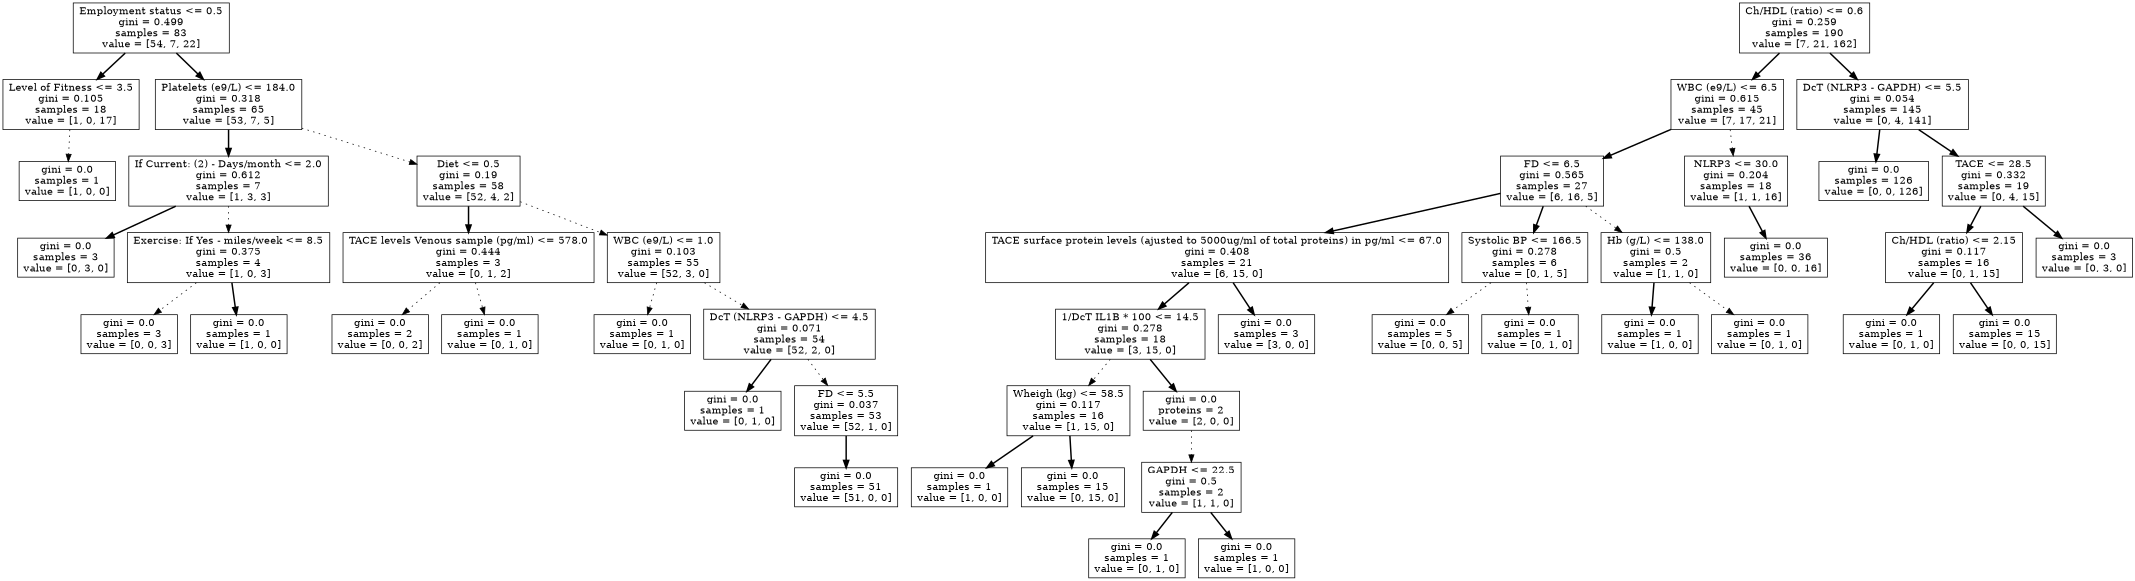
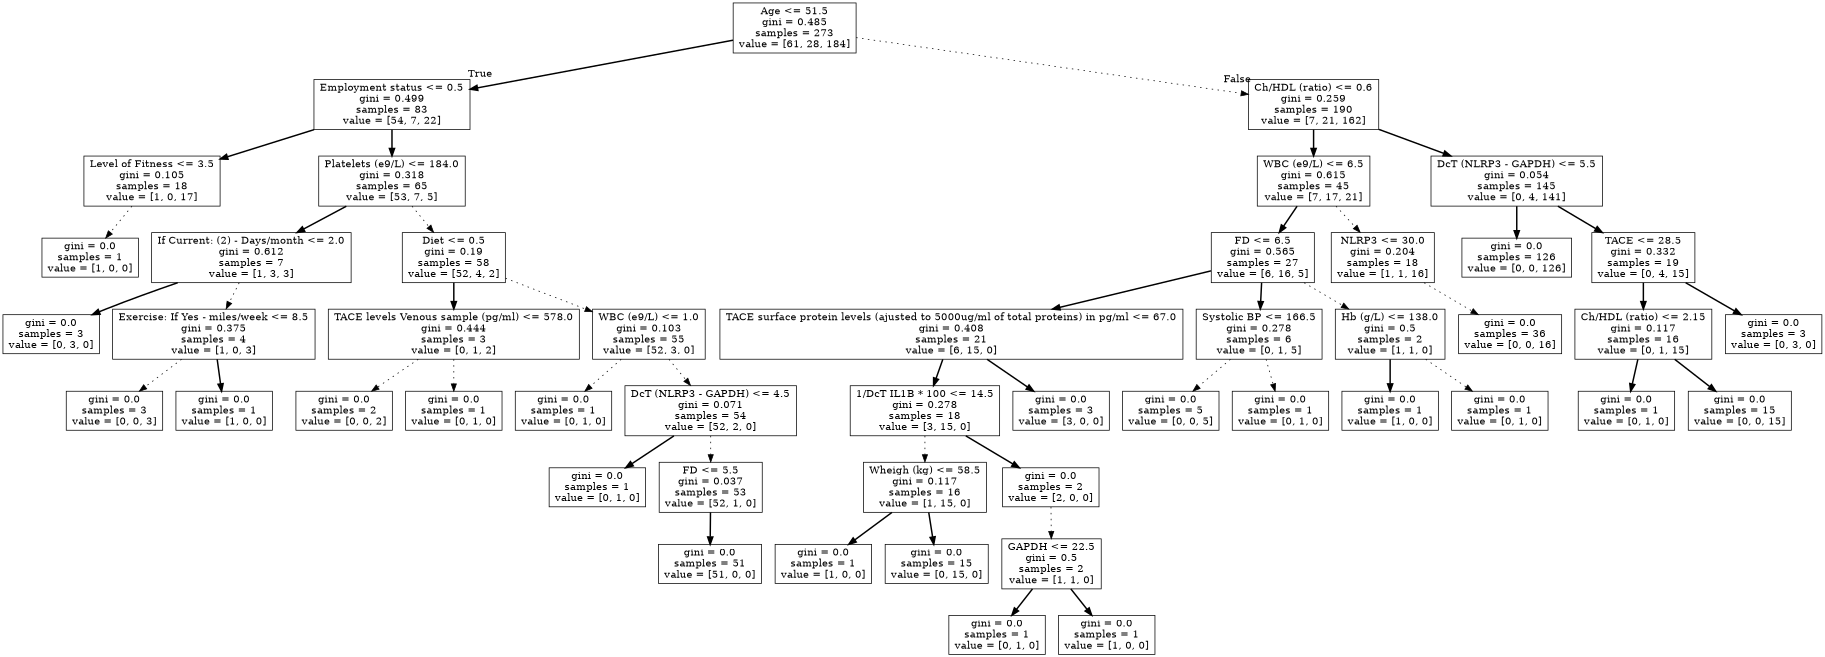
none -> (795, 28)
(1756, 219) -> (1448, 297)
(1191, 411) -> (1051, 487)
